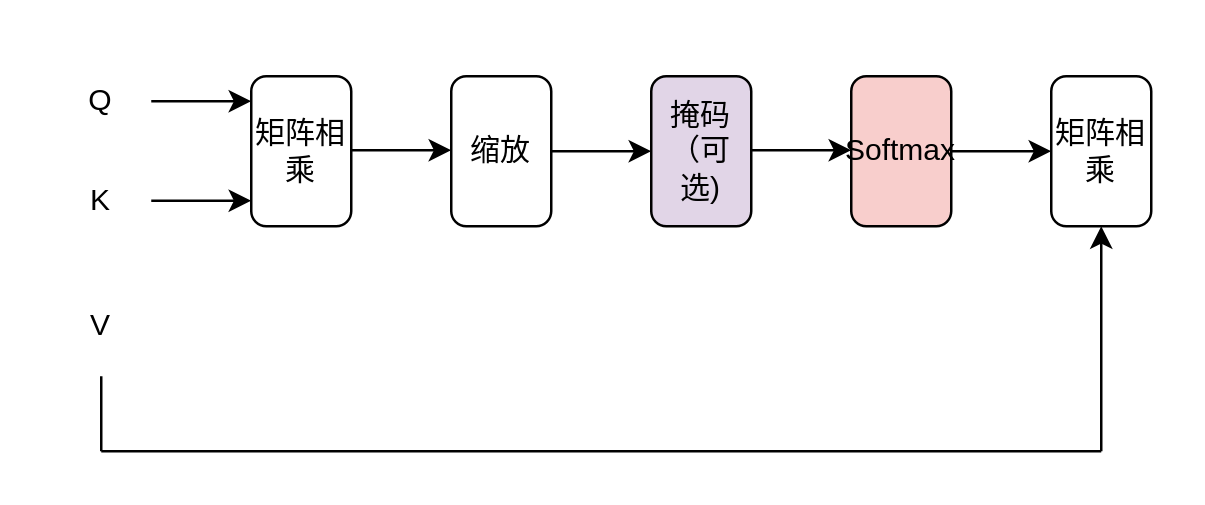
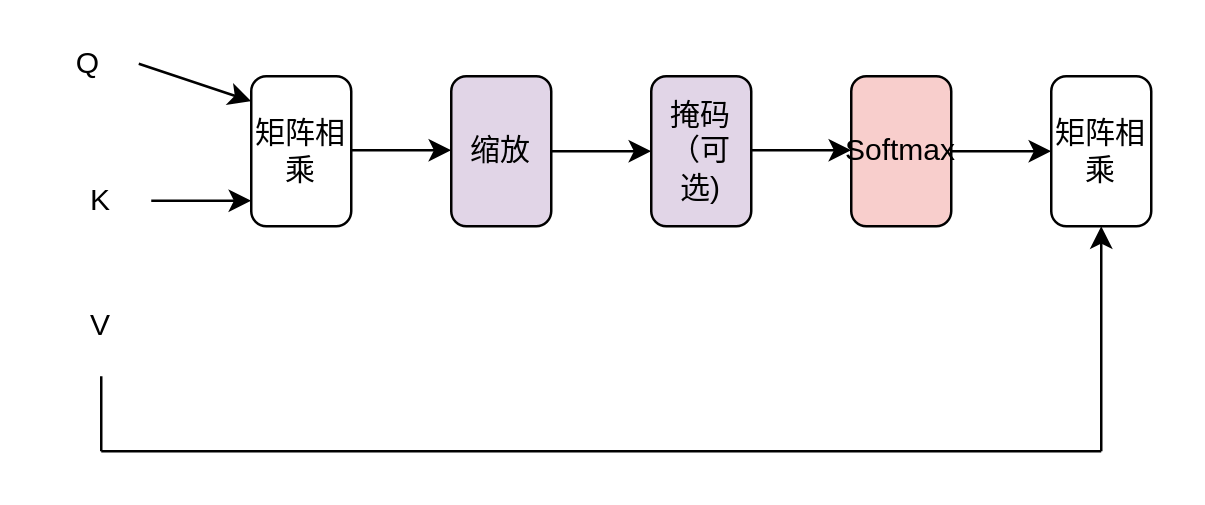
(101, 101) -> (89, 64)
(501, 151) -> (501, 151)
